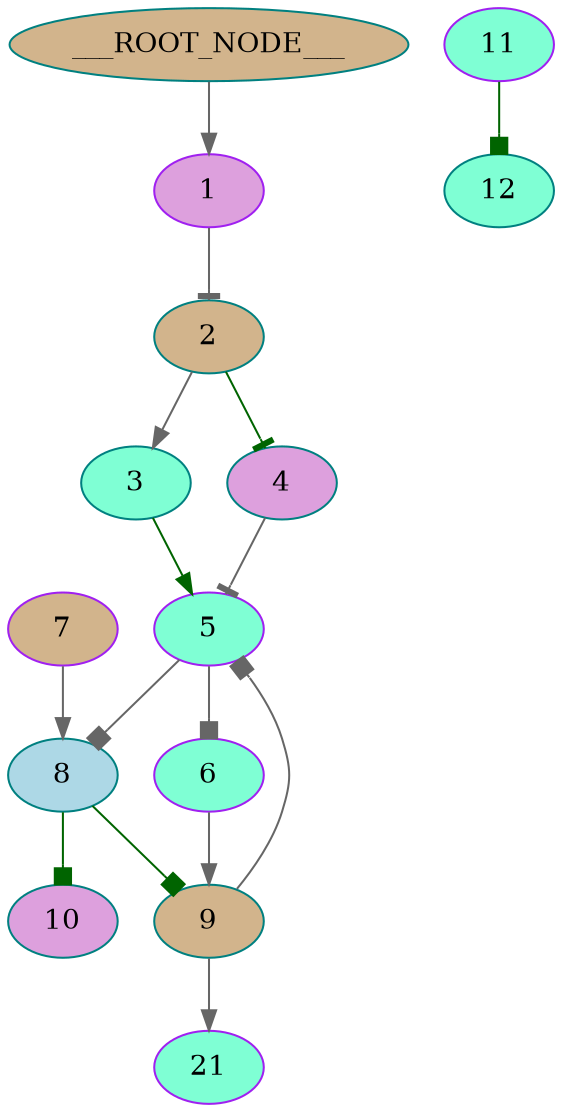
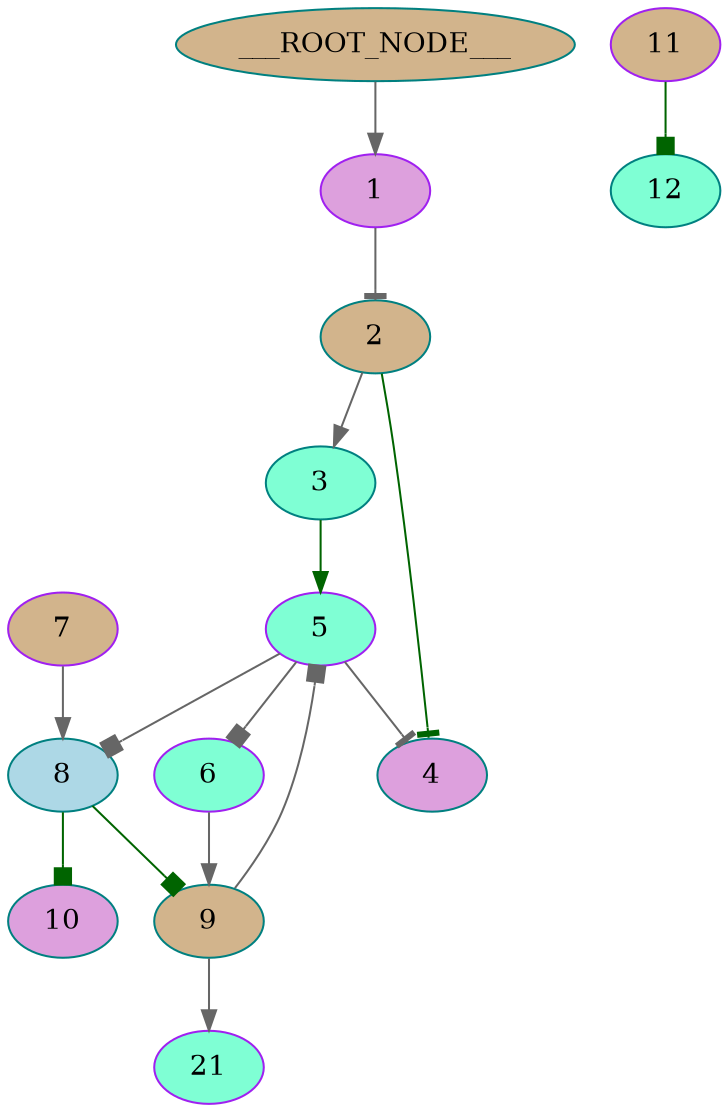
(499, 45) -> (666, 45)
(248, 551) -> (373, 698)
